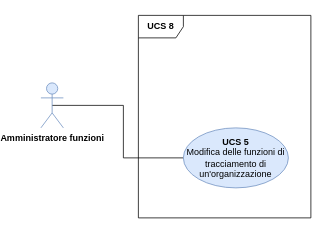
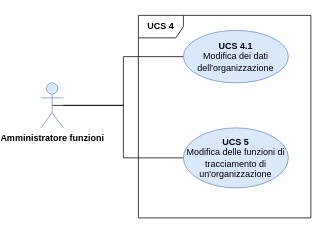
(161, 27) -> (161, 27)
none -> (130, 57)
none -> (236, 57)
